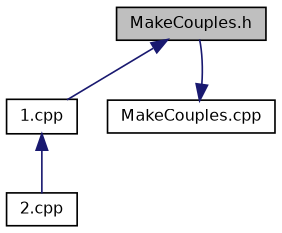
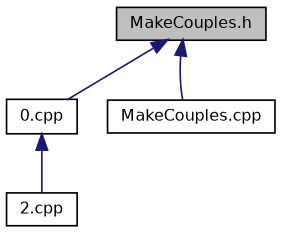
(202, 62) -> (180, 79)
(42, 117) -> (42, 117)
